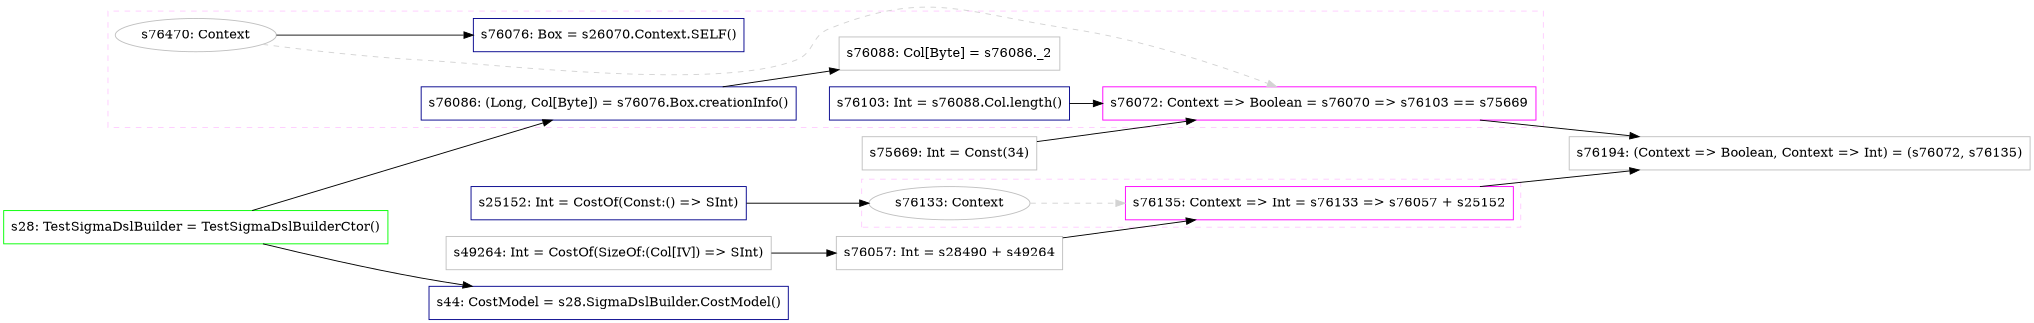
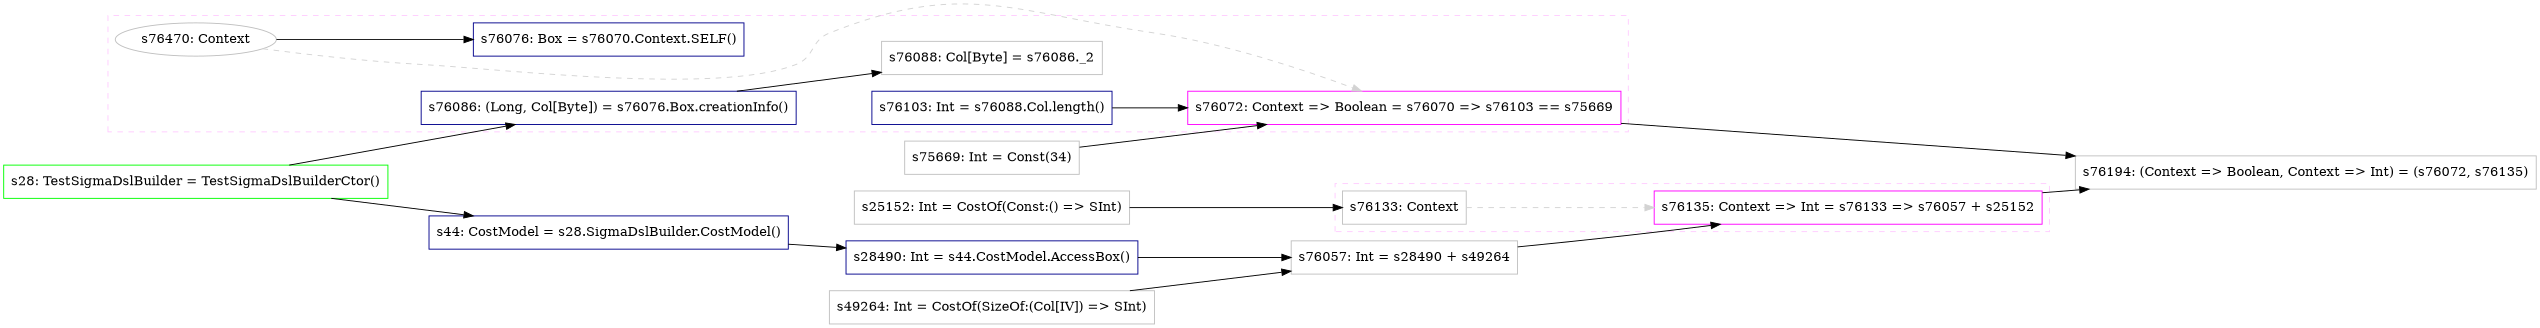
(609, 35) -> (609, 40)
(609, 203) -> (992, 208)
(949, 203) -> (1404, 208)
none -> (992, 257)
